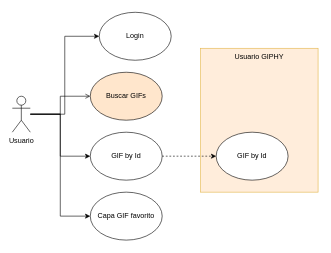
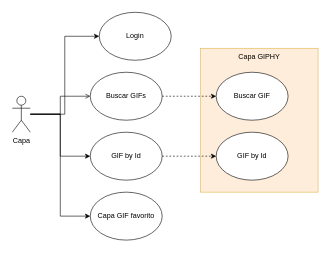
(260, 57) -> (260, 57)
(126, 96) -> (126, 96)
none -> (210, 96)
none -> (252, 96)
(22, 141) -> (22, 141)
